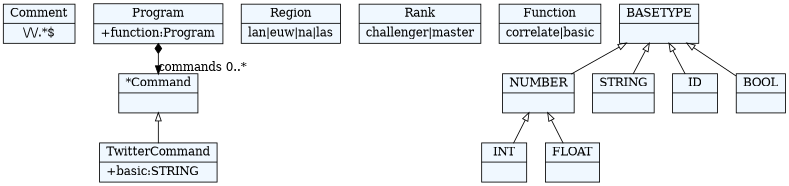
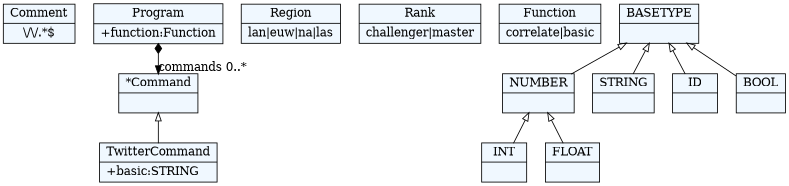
(158, 33) -> (158, 33)
